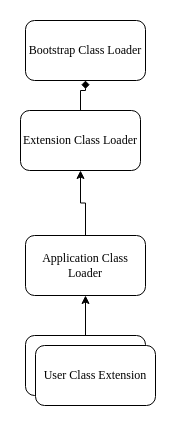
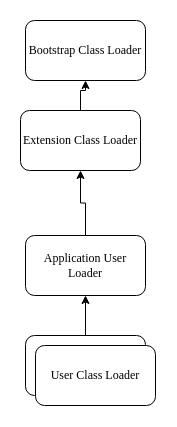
(84, 91) -> (85, 91)
(86, 266) -> (86, 266)
(96, 376) -> (96, 376)
